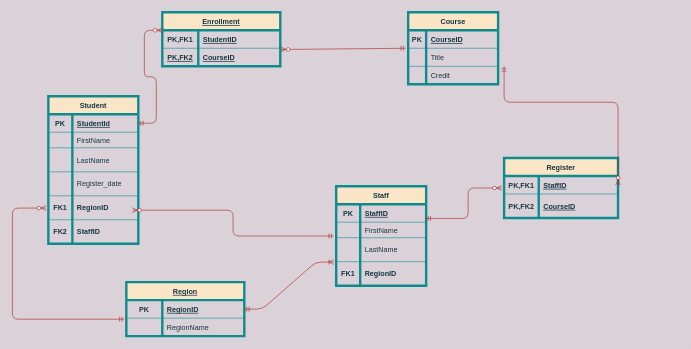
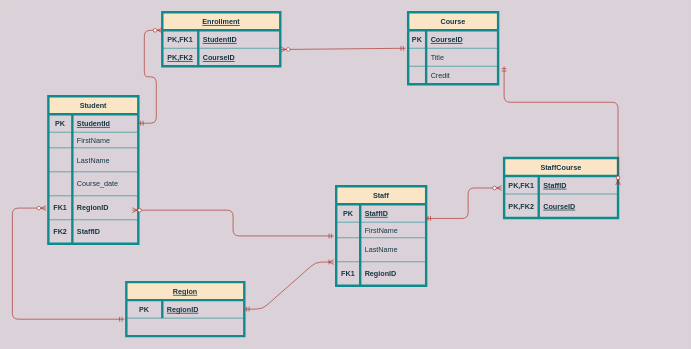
(561, 167) -> (561, 167)
(102, 184) -> (99, 184)
(203, 327) -> none
